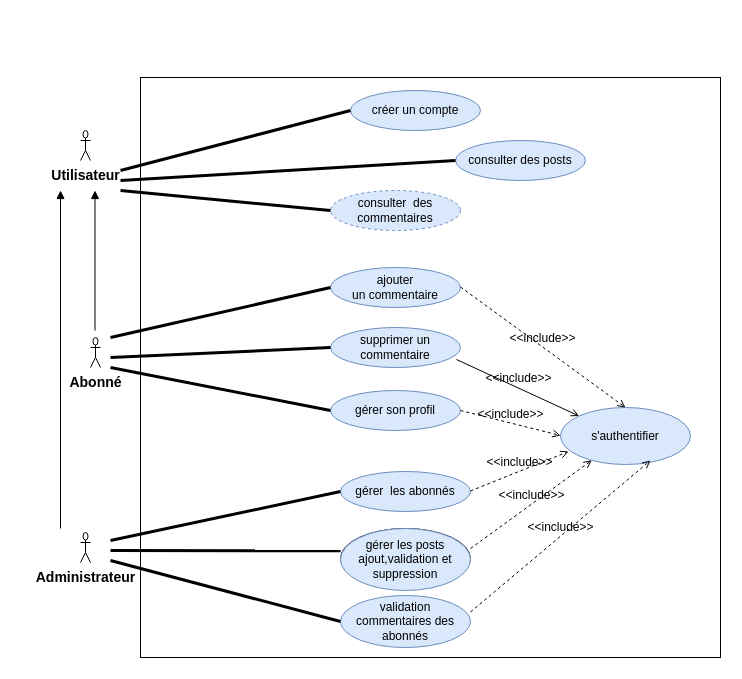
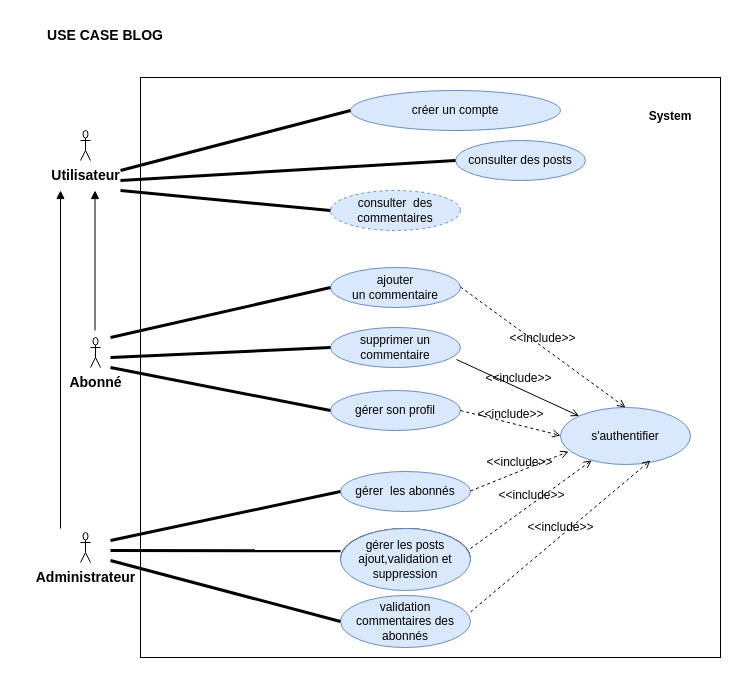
none -> (106, 36)
(416, 111) -> (456, 111)
none -> (671, 116)
